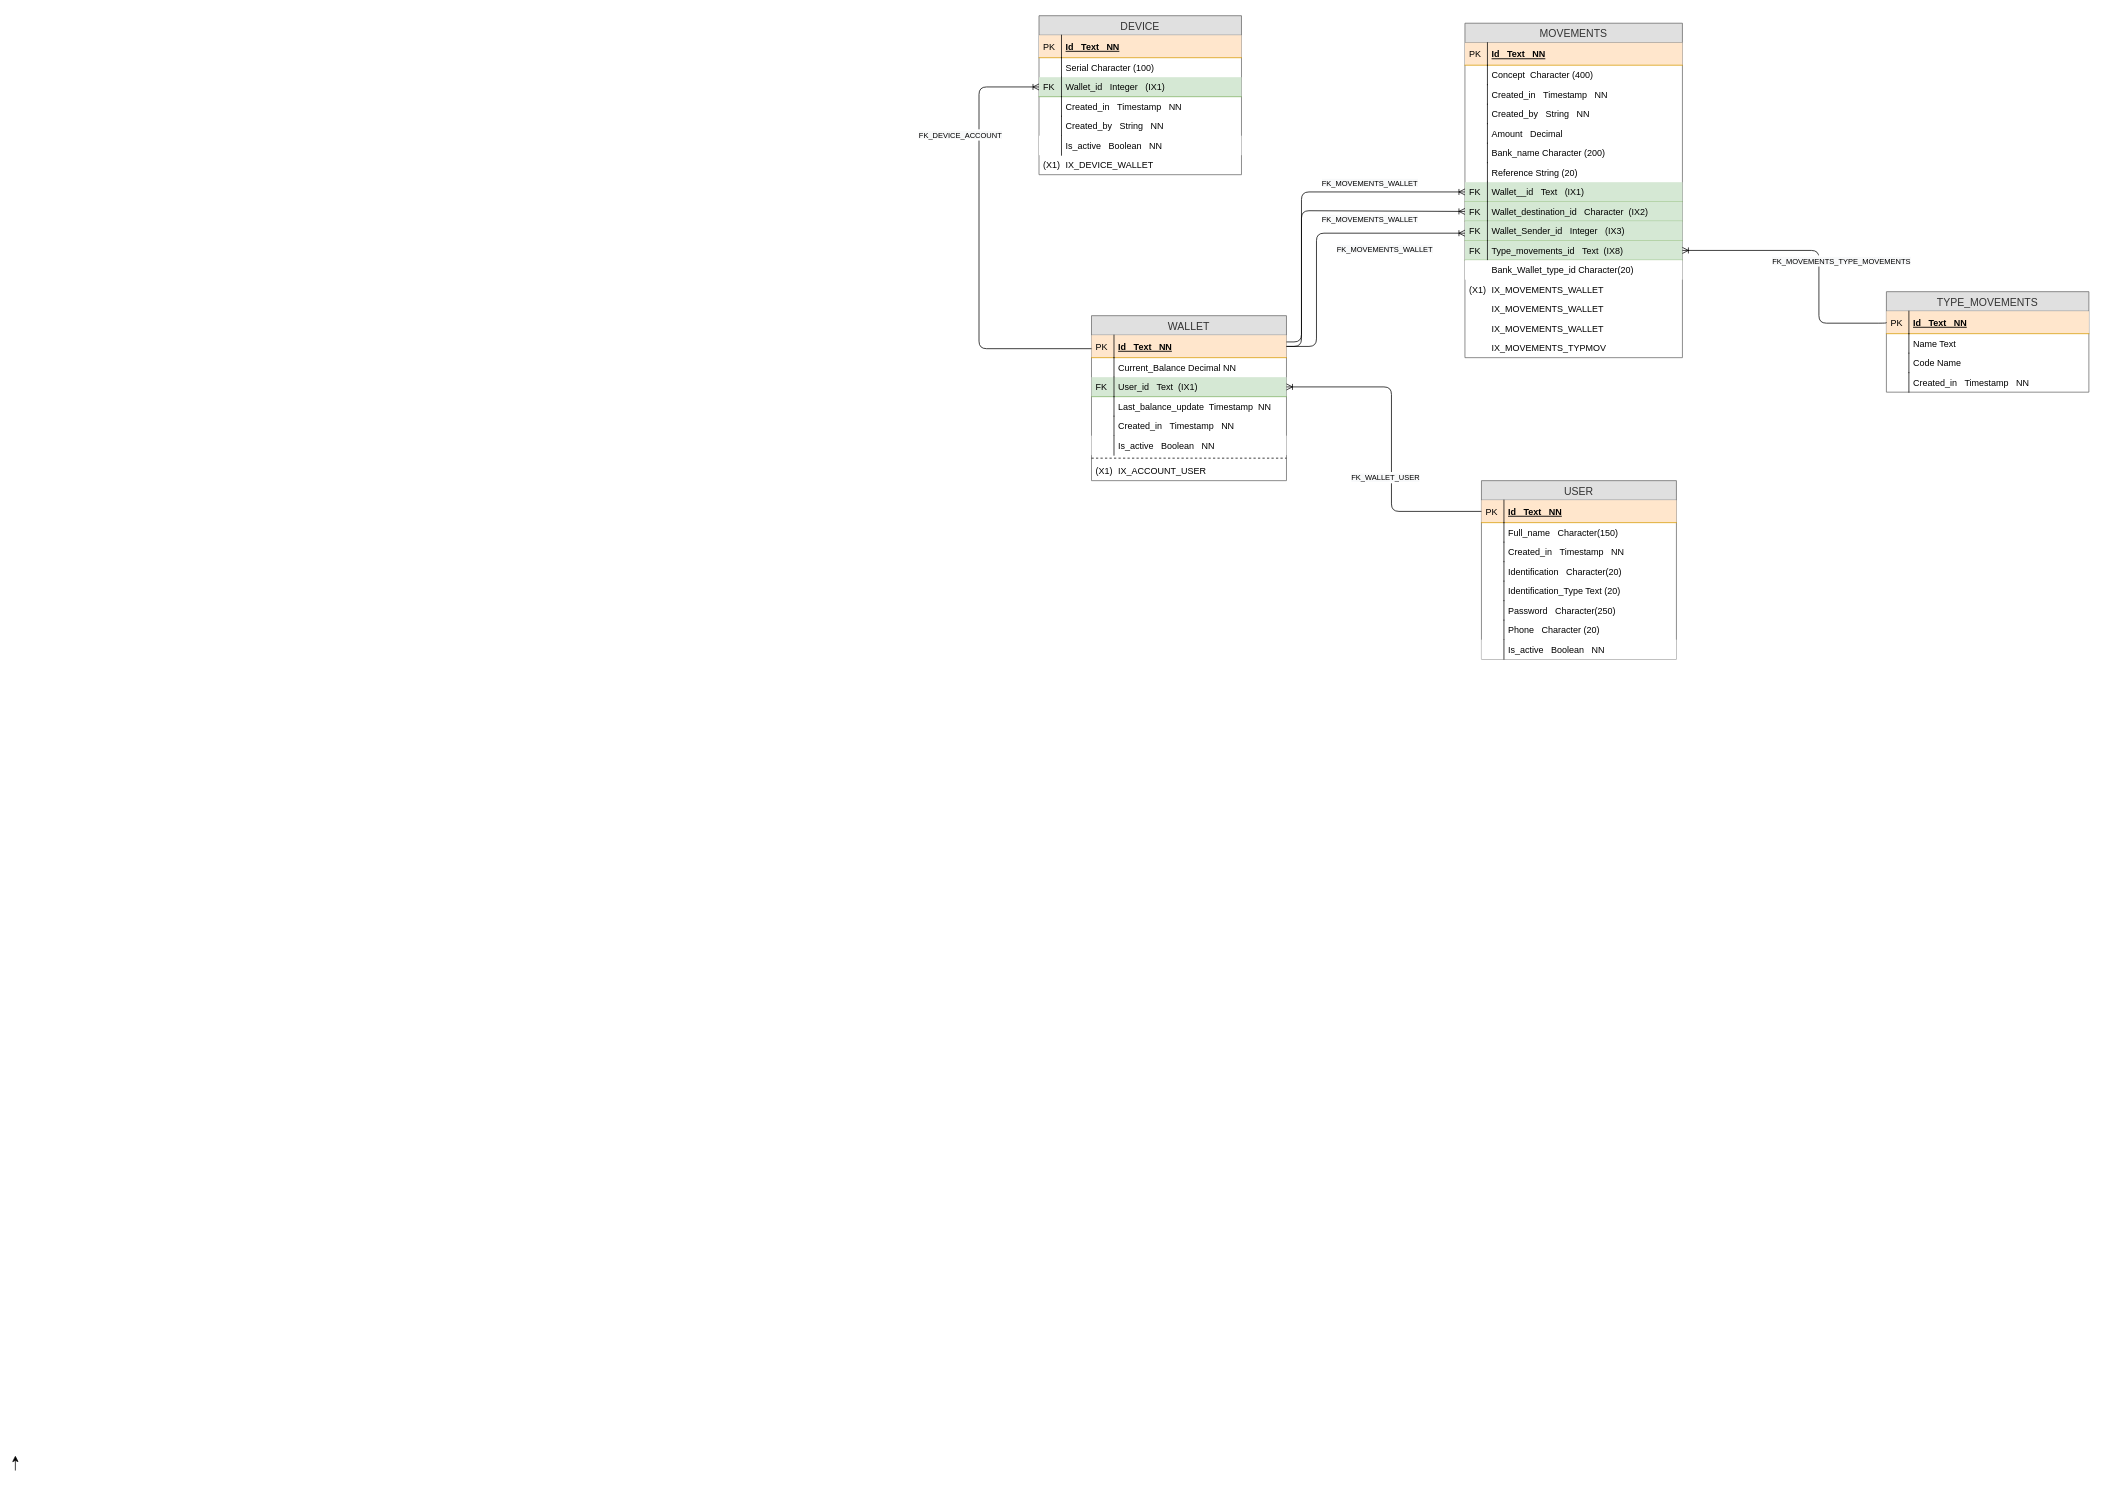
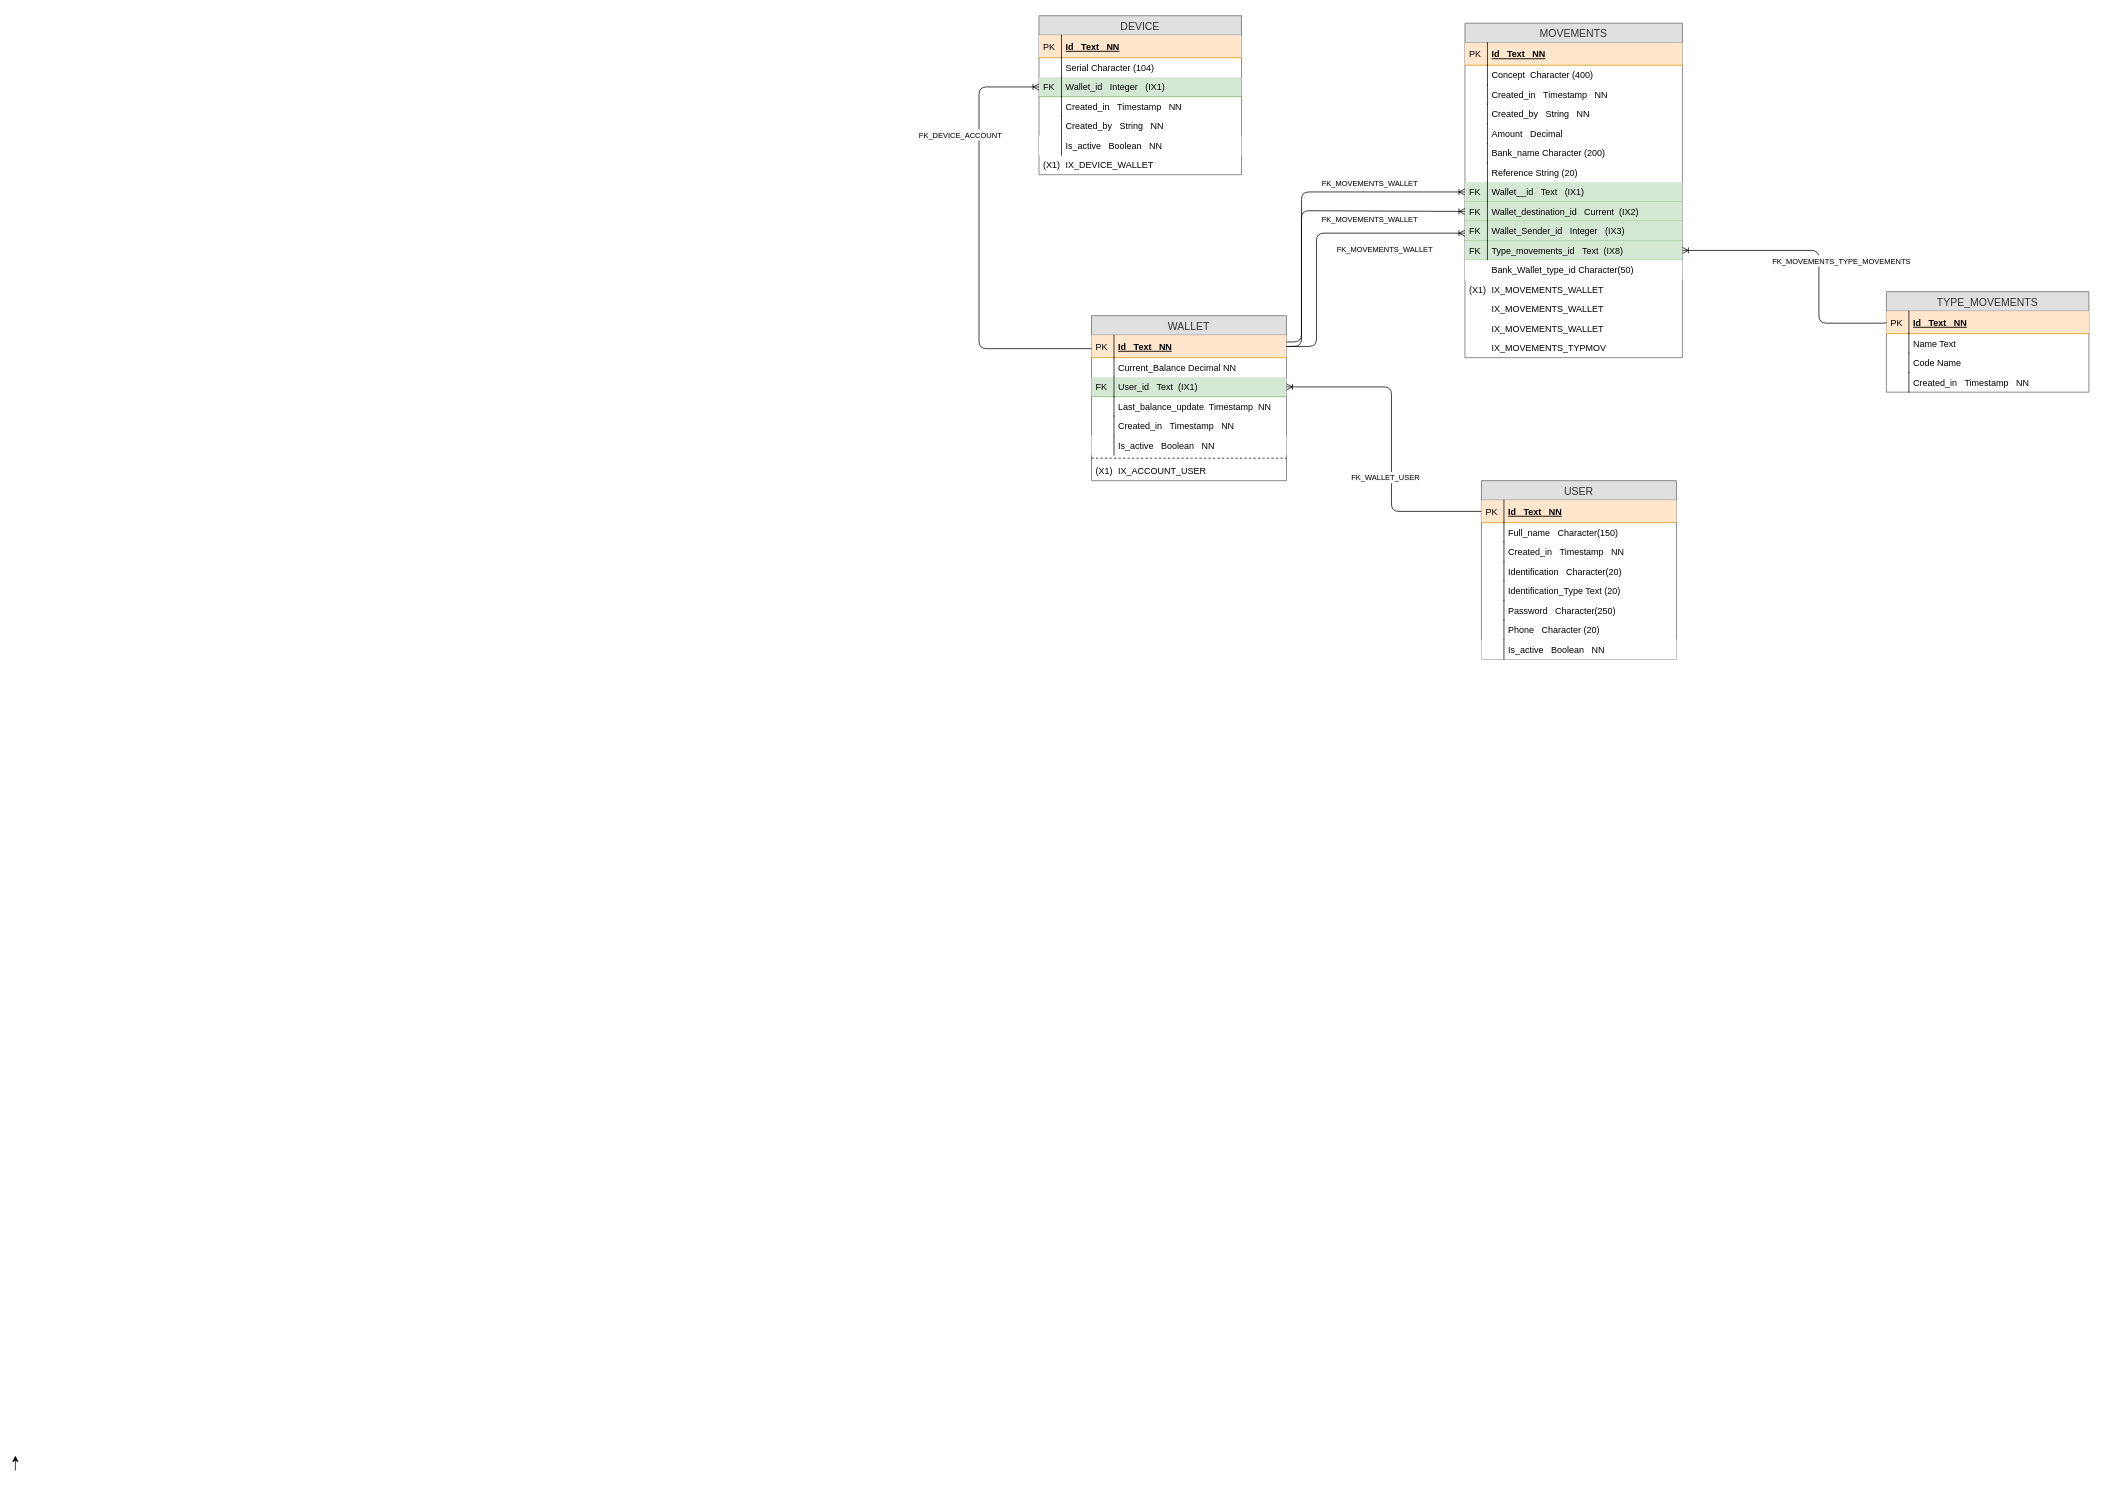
(1117, 68) -> (1117, 68)
(1584, 212) -> (1579, 212)
(1570, 270) -> (1570, 270)
